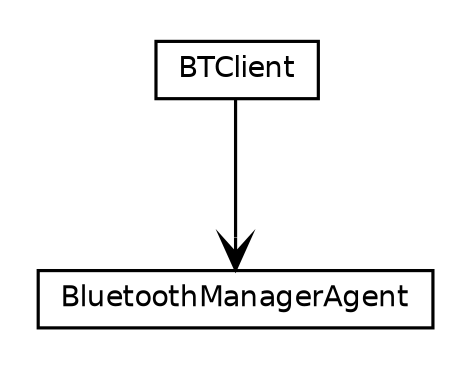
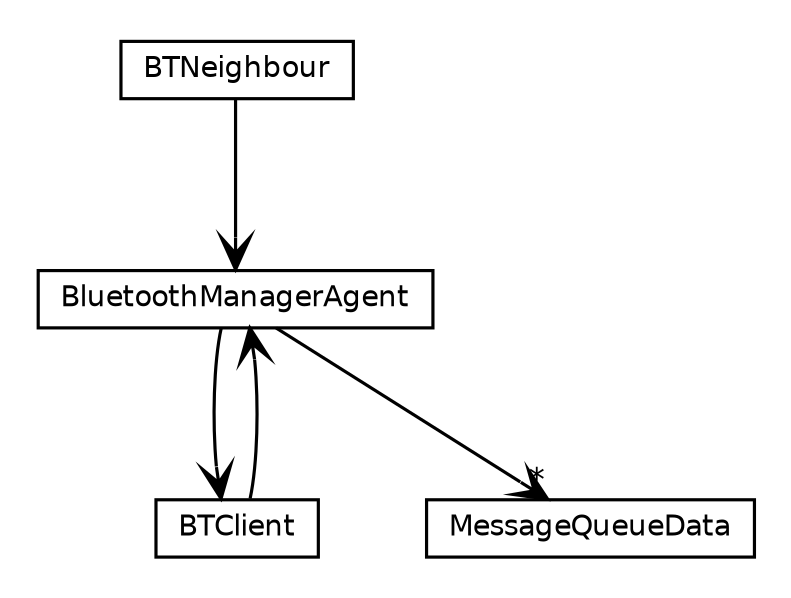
none -> (236, 70)
none -> (214, 397)
none -> (589, 528)
